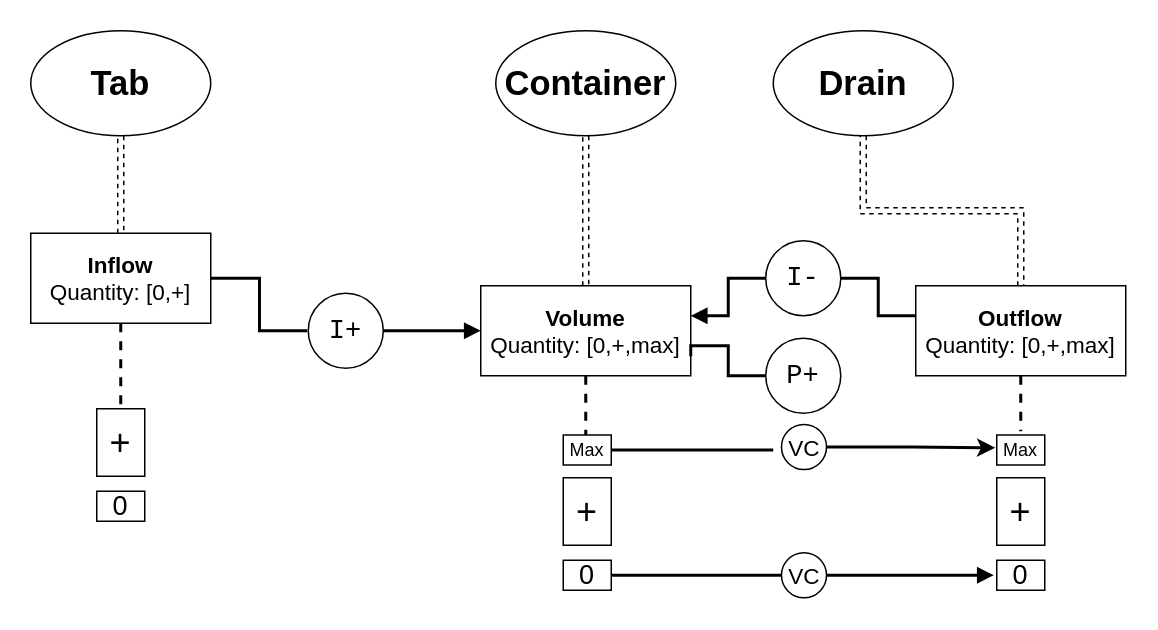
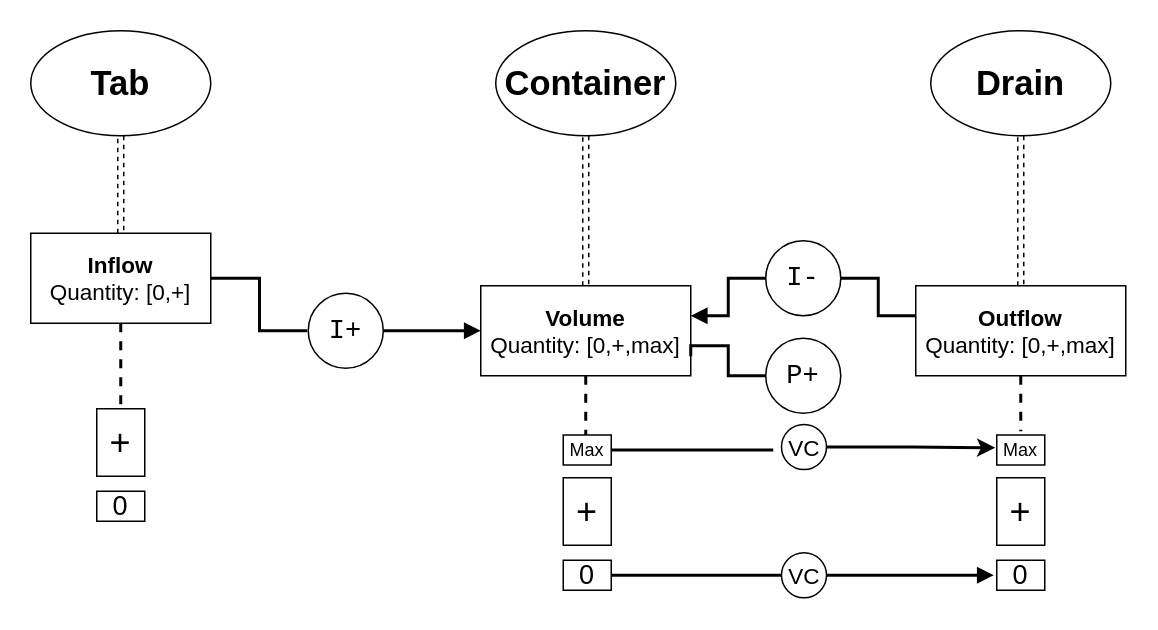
(863, 83) -> (1021, 83)
